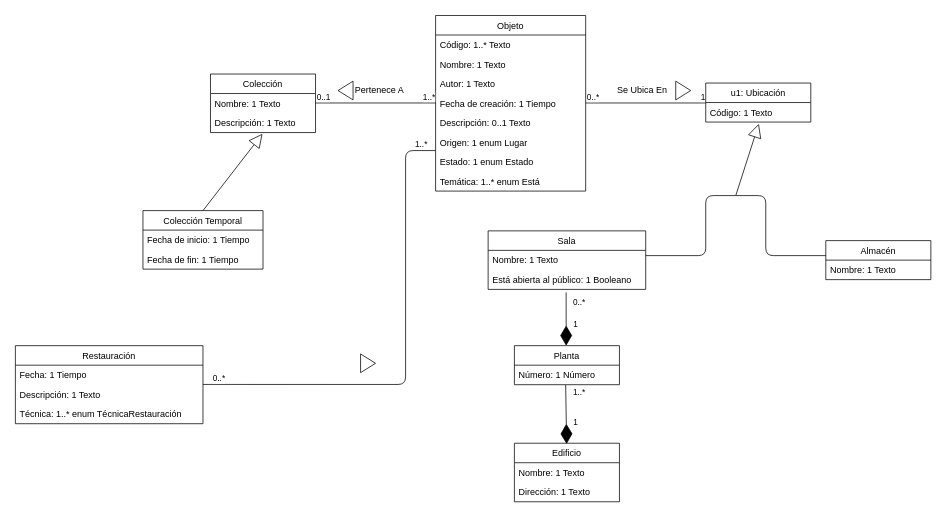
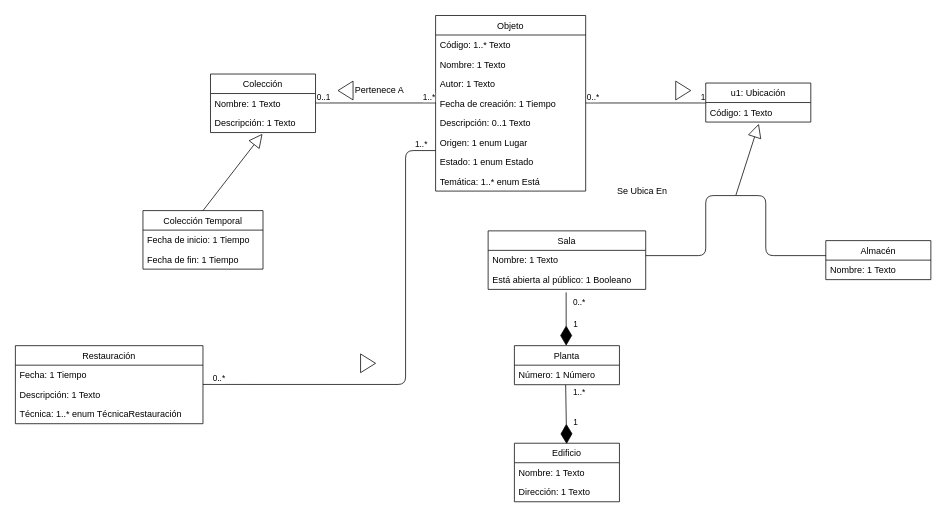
(642, 90) -> (642, 192)
